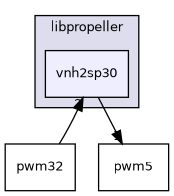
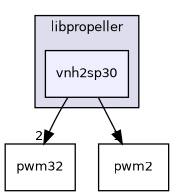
(69, 127) -> (57, 116)
(134, 167) -> (134, 167)
